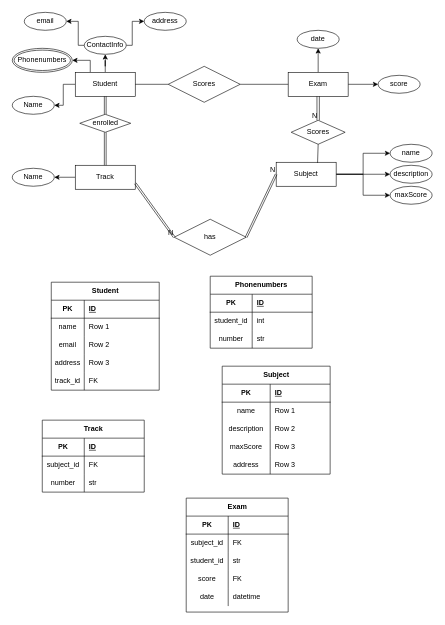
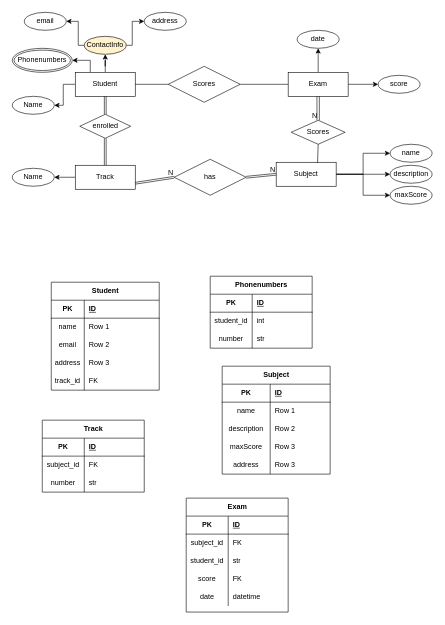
(105, 45) -> (105, 45)
(105, 123) -> (105, 126)
(210, 237) -> (210, 177)
